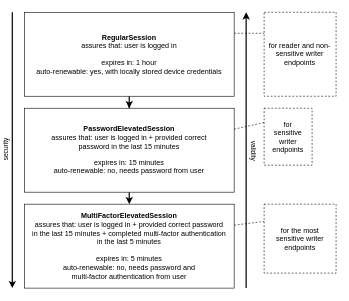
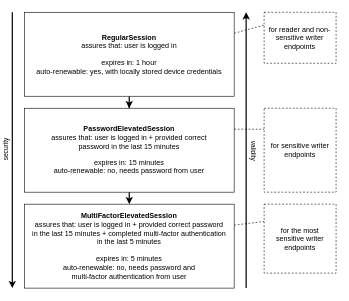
(300, 54) -> (300, 38)
(288, 137) -> (300, 150)
